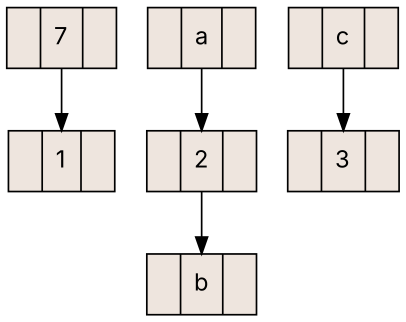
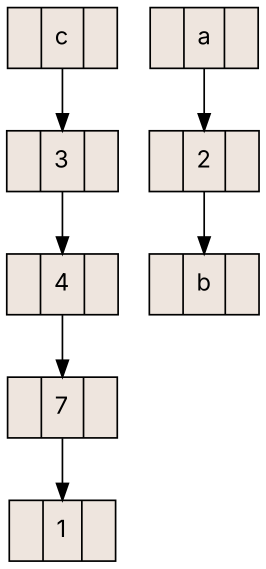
none -> (62, 284)
